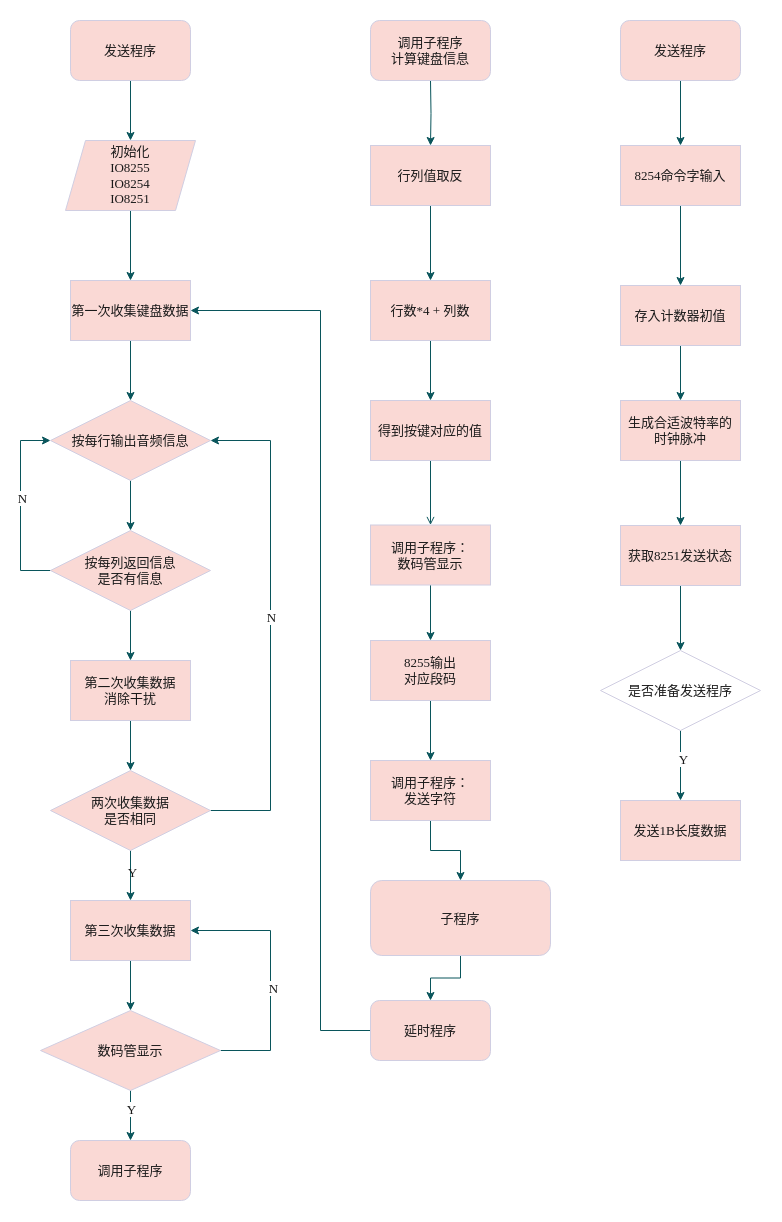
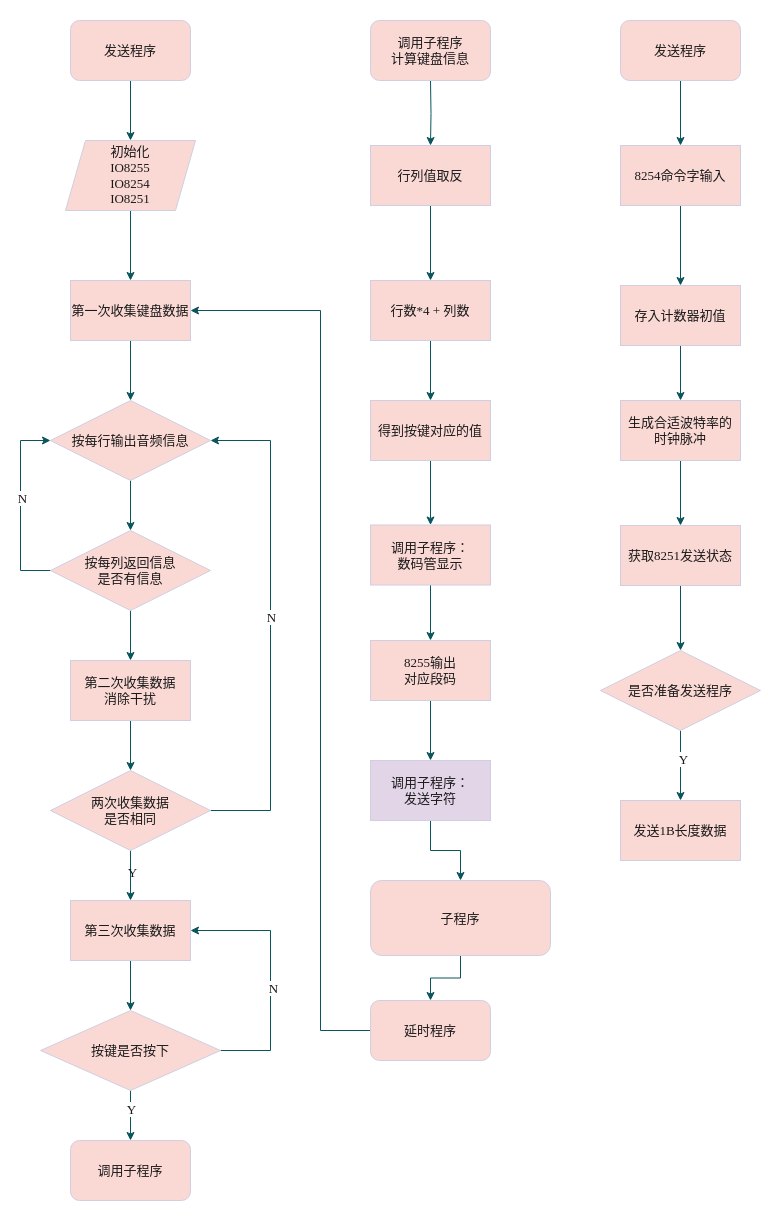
(431, 518) -> (431, 517)
(681, 691) -> (681, 691)
(431, 791) -> (431, 791)
(131, 1051) -> (131, 1051)
